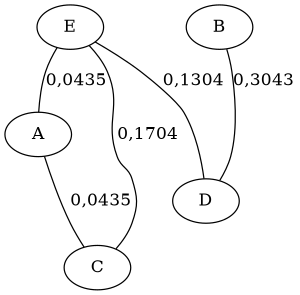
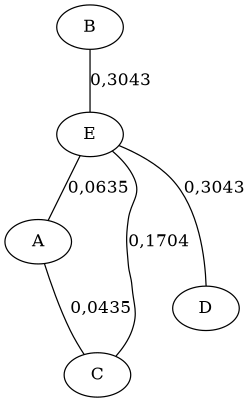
(76, 81) -> (99, 188)
(194, 81) -> (215, 188)
(235, 116) -> (90, 81)
